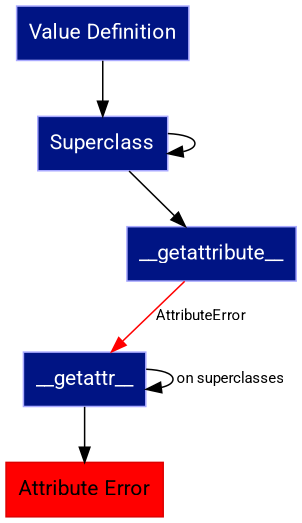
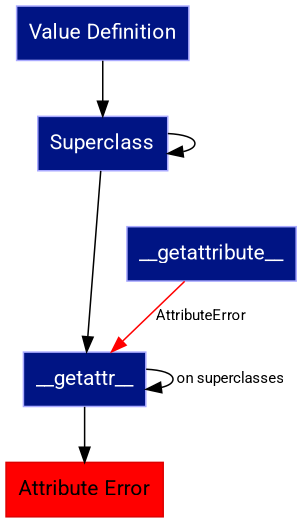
(152, 193) -> (94, 254)
